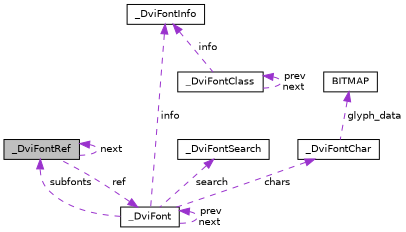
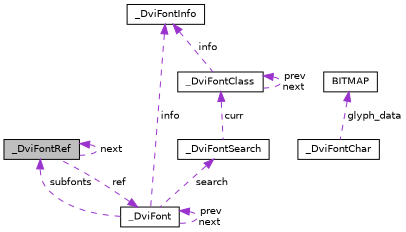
none -> (222, 121)
(241, 185) -> none
